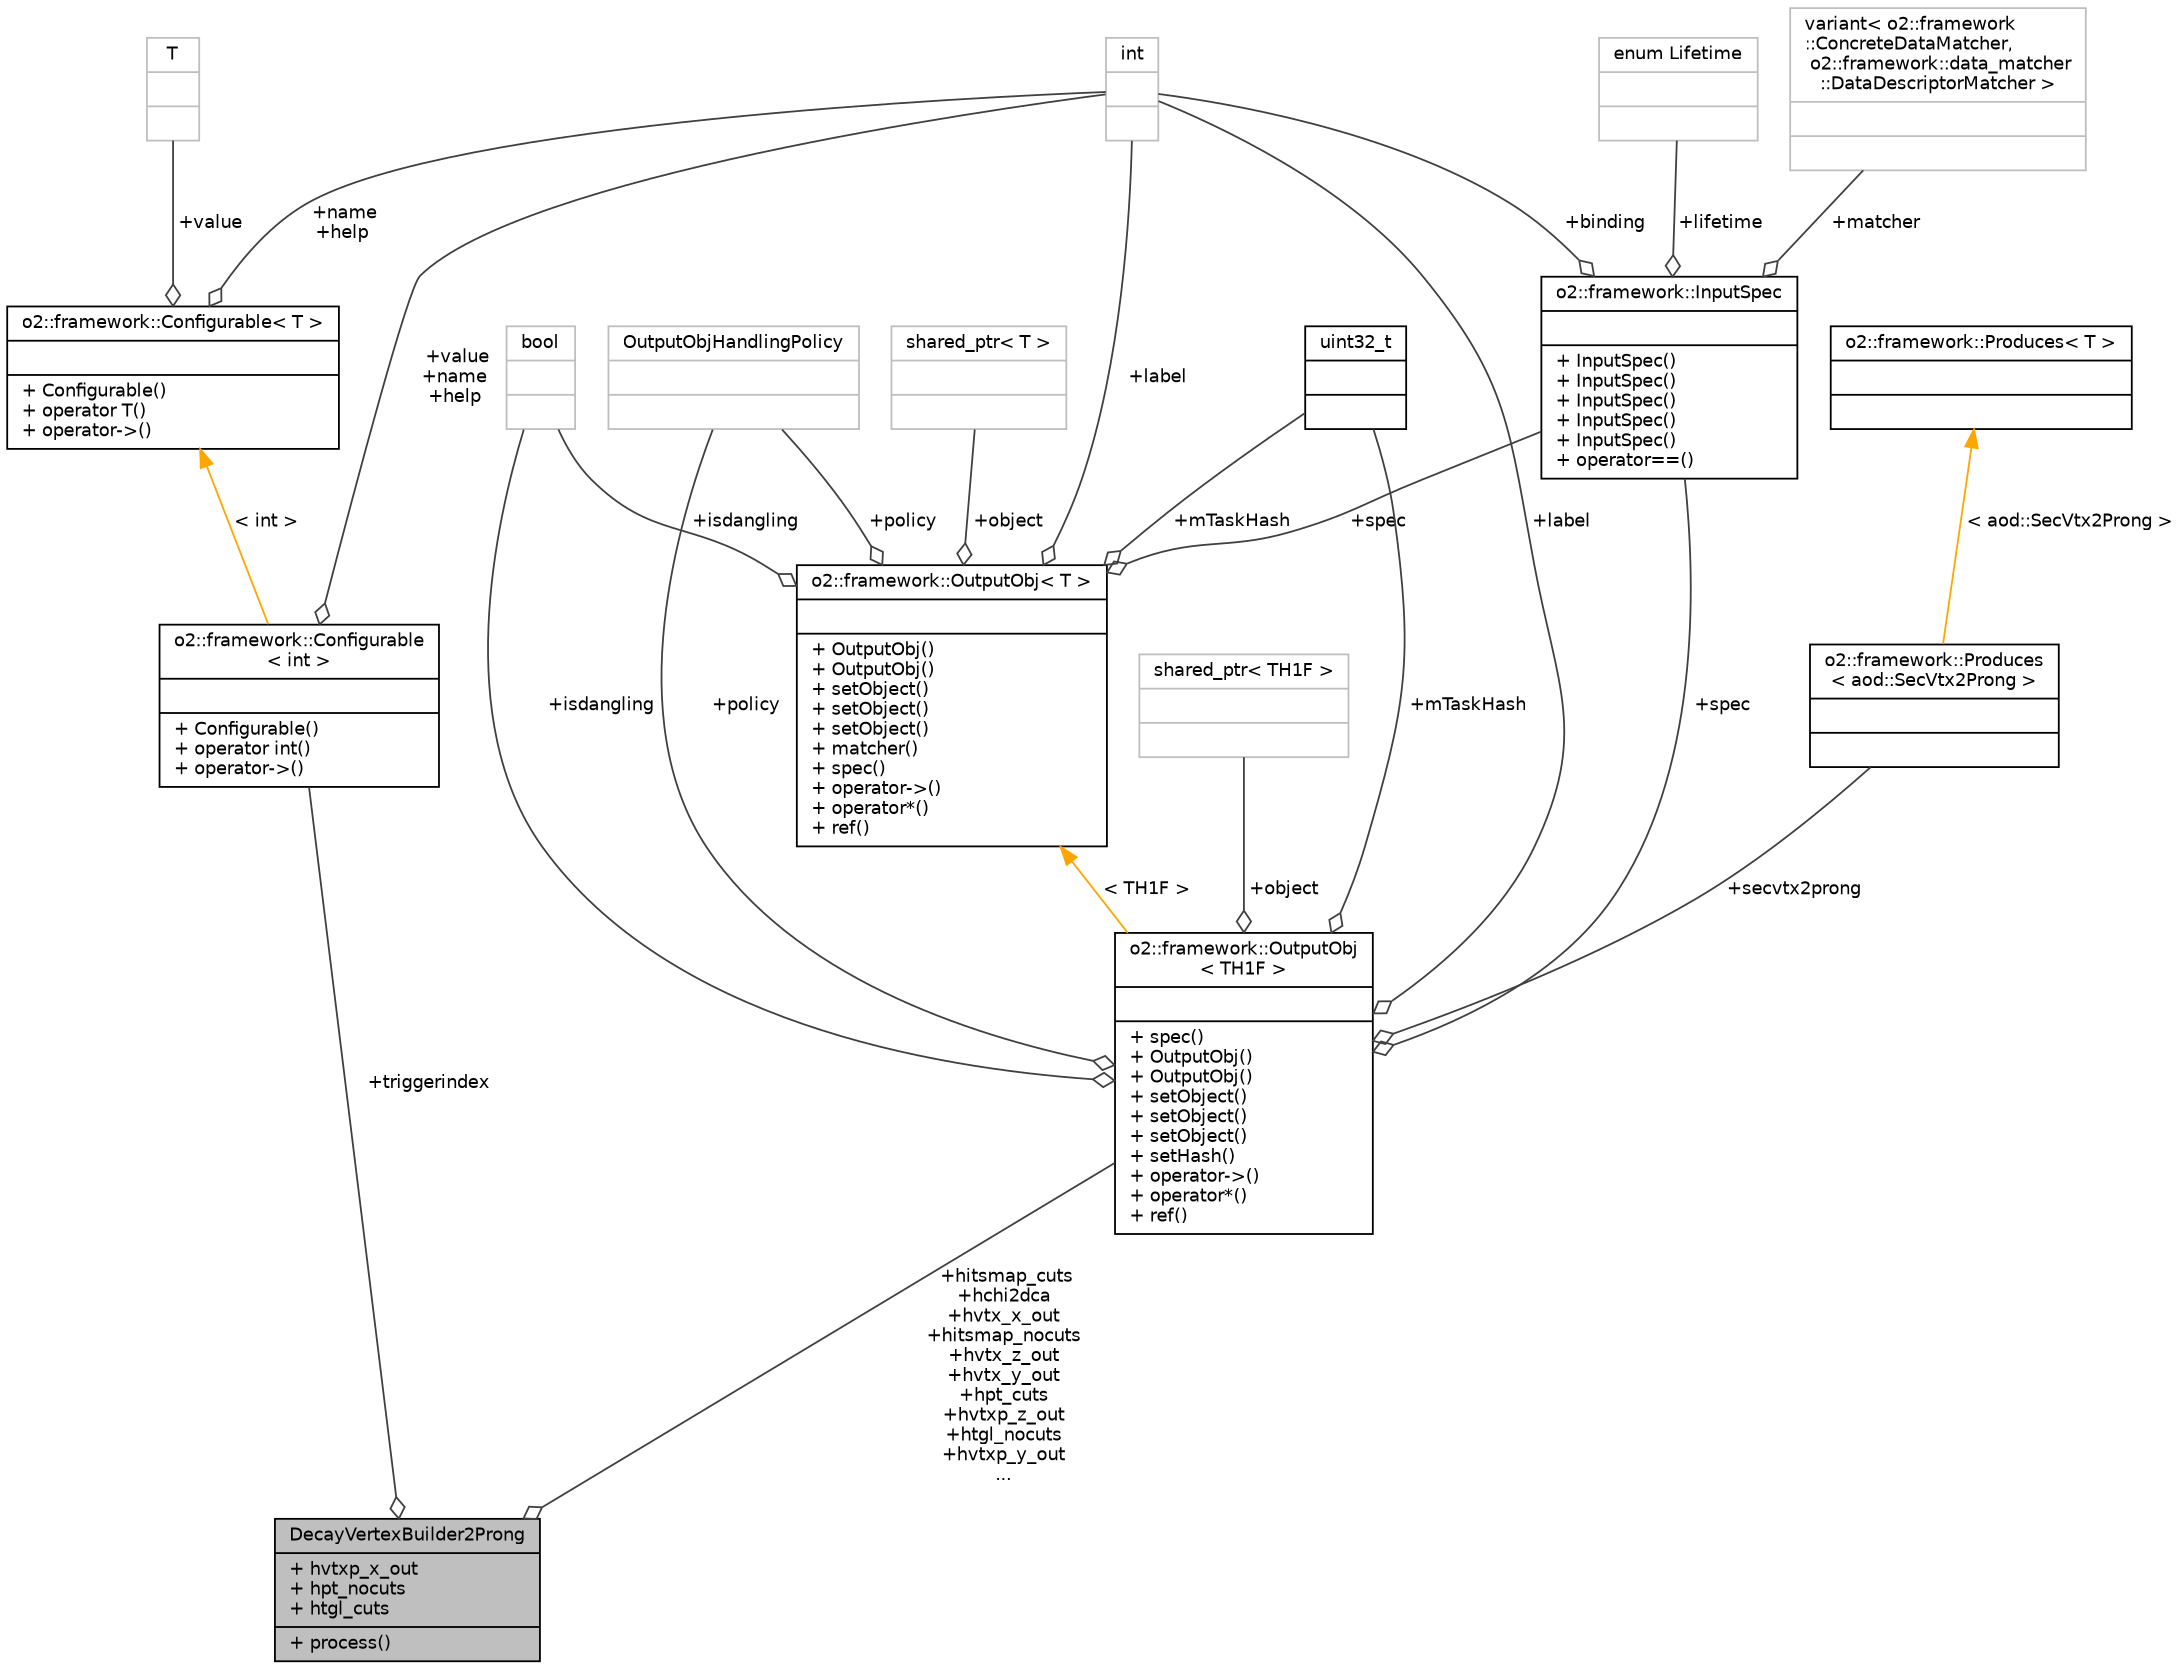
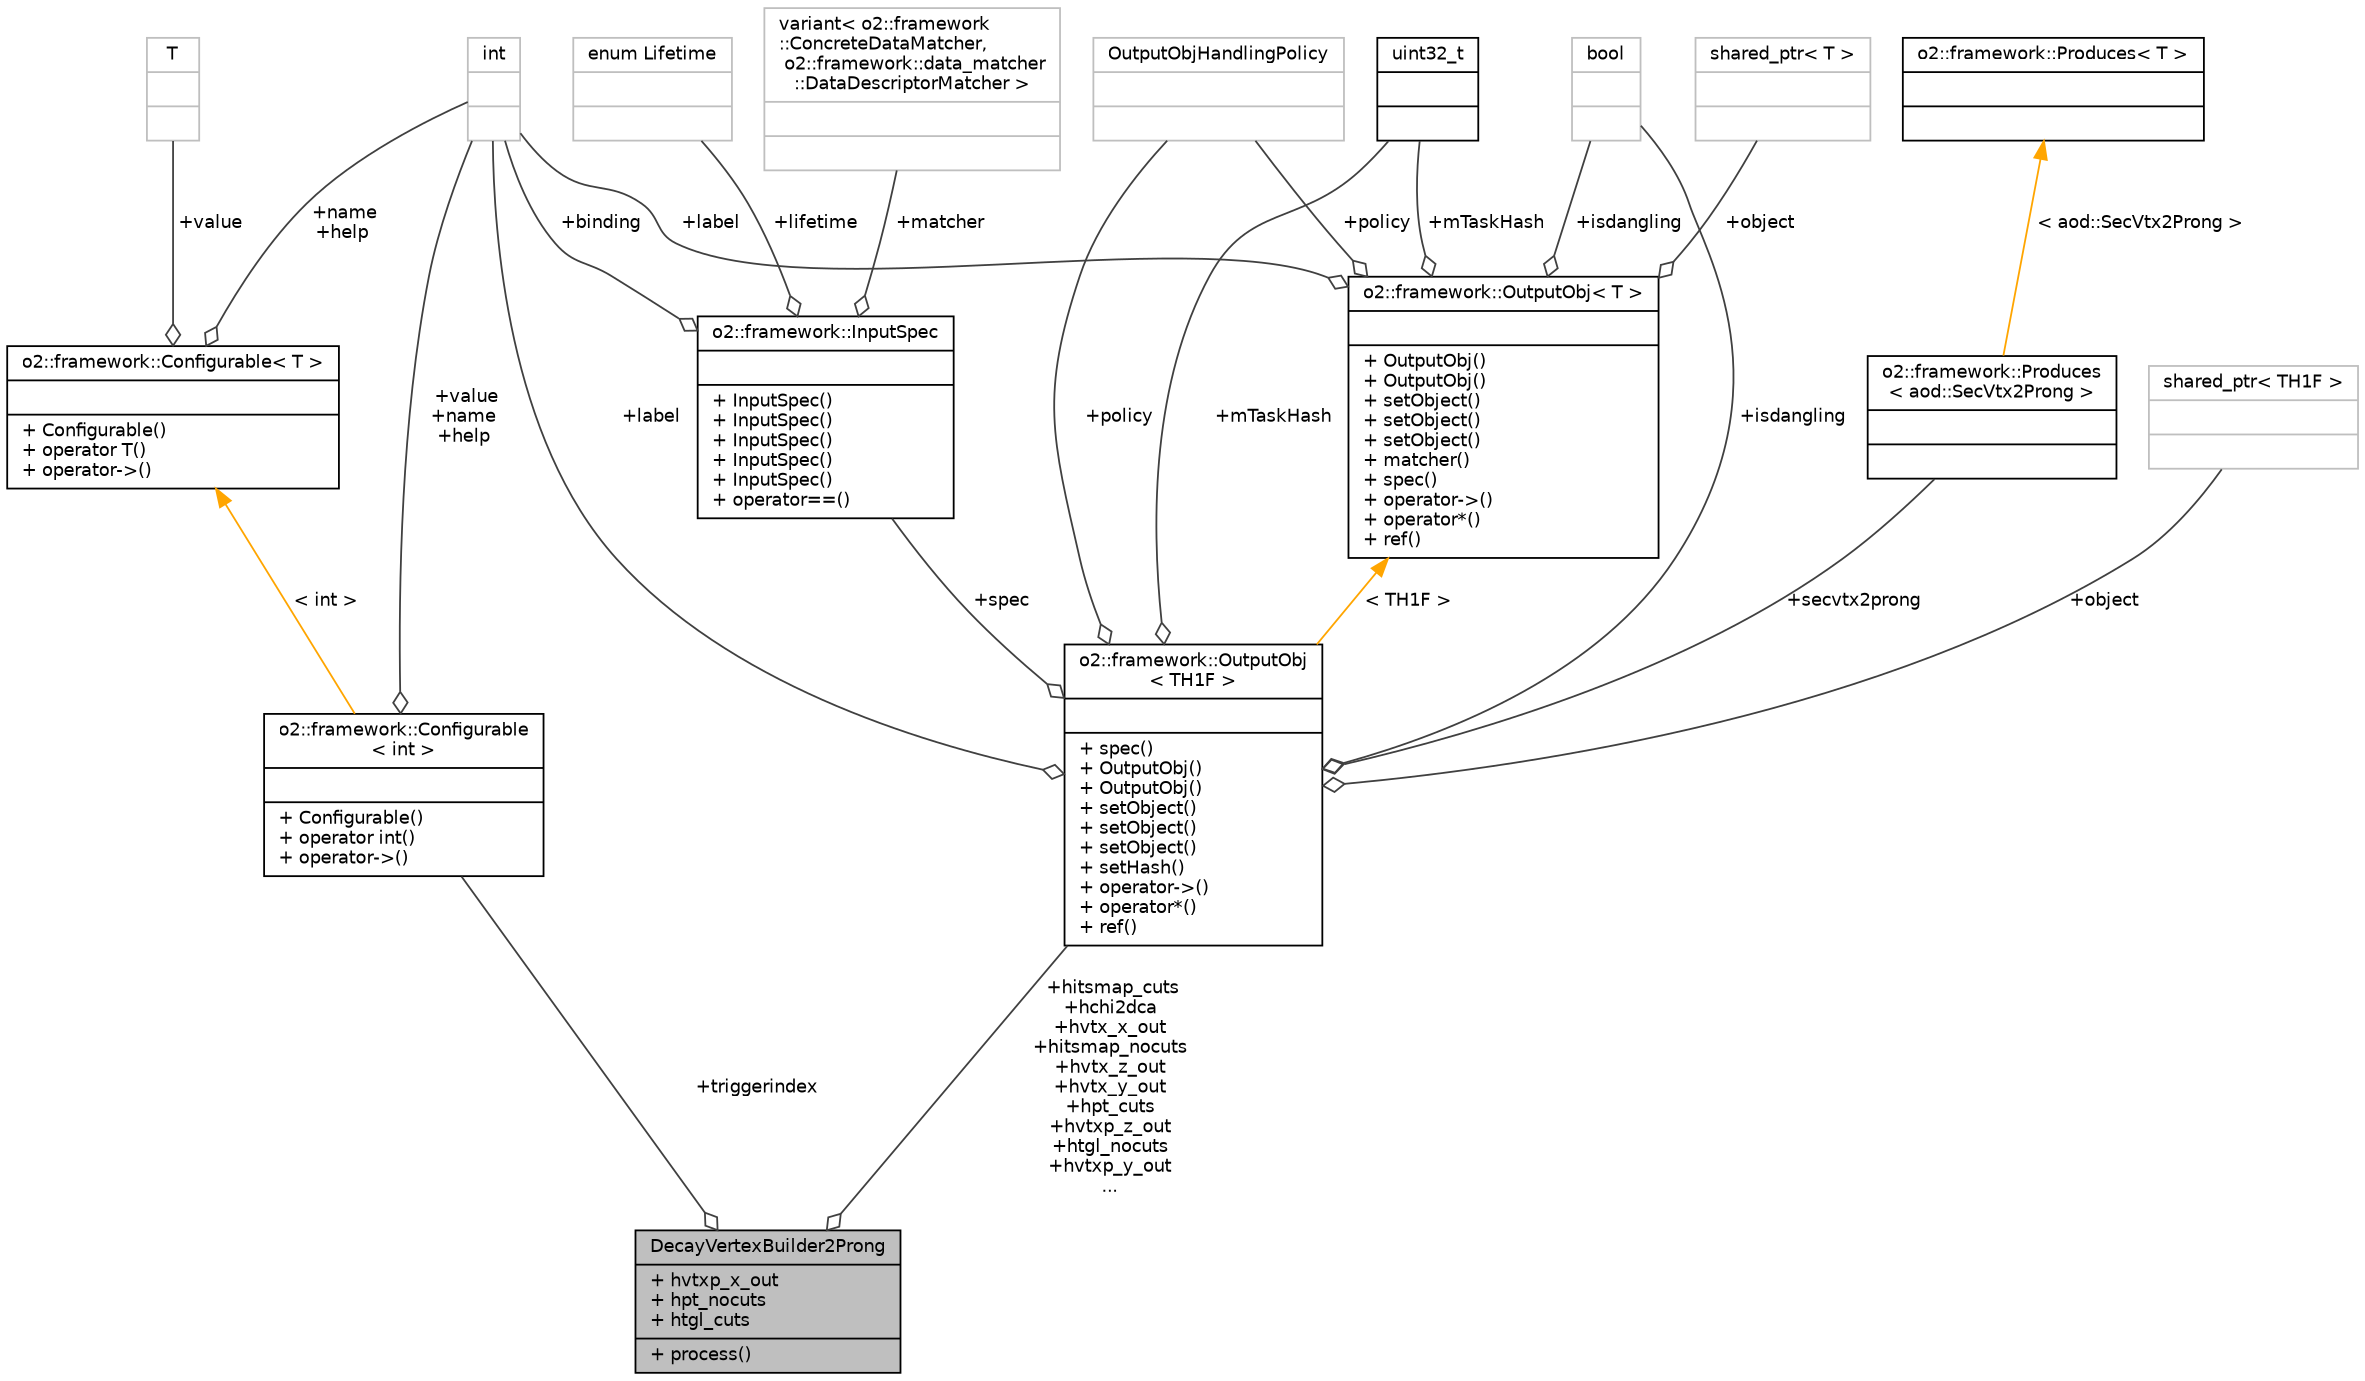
(1340, 515) -> none
